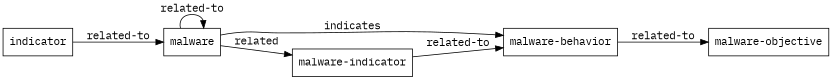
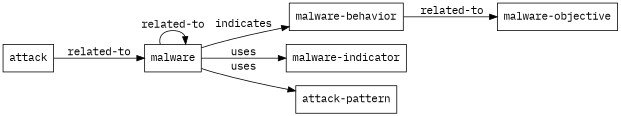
(38, 42) -> (28, 58)
(256, 42) -> (244, 52)
(454, 53) -> none
none -> (346, 99)
